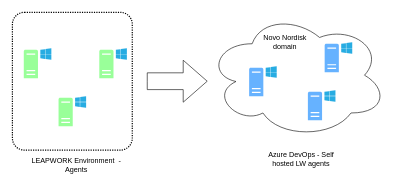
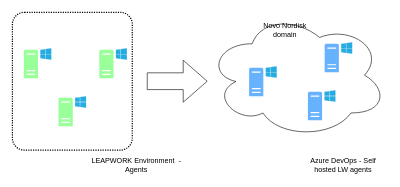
(285, 42) -> (285, 30)
(302, 159) -> (344, 165)
(77, 165) -> (137, 165)
